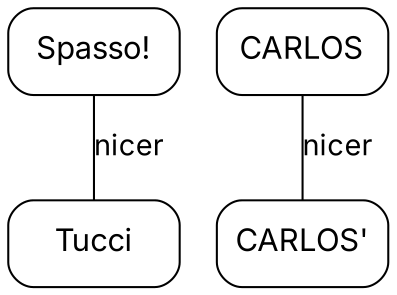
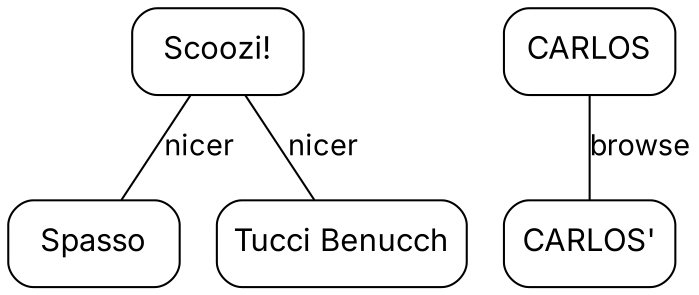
(94, 52) -> (218, 52)
(338, 148) -> (640, 148)
(94, 244) -> (94, 244)
none -> (342, 244)
